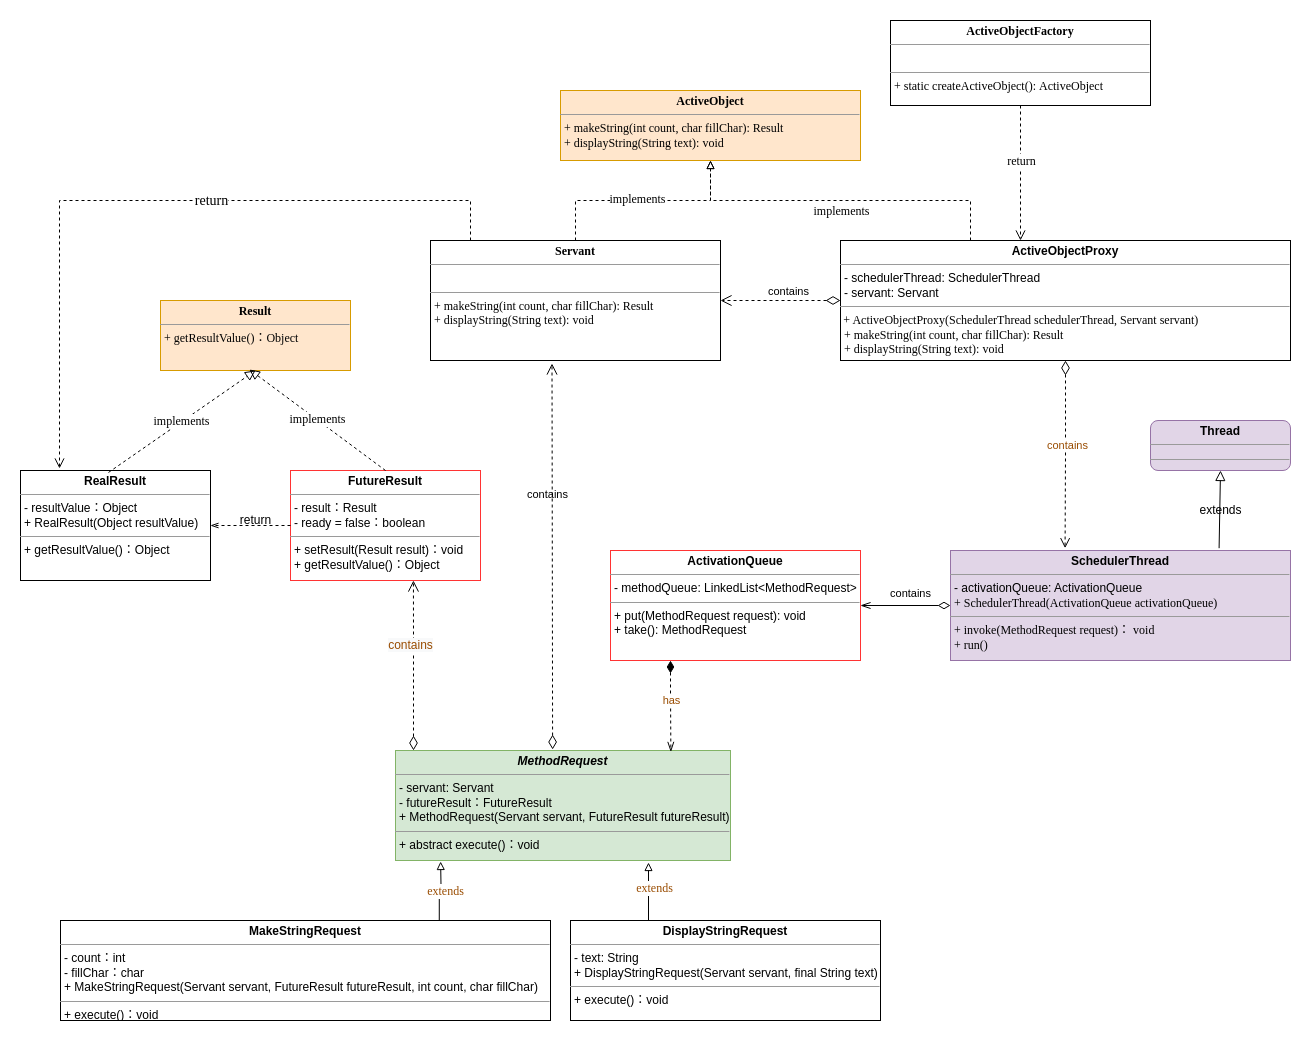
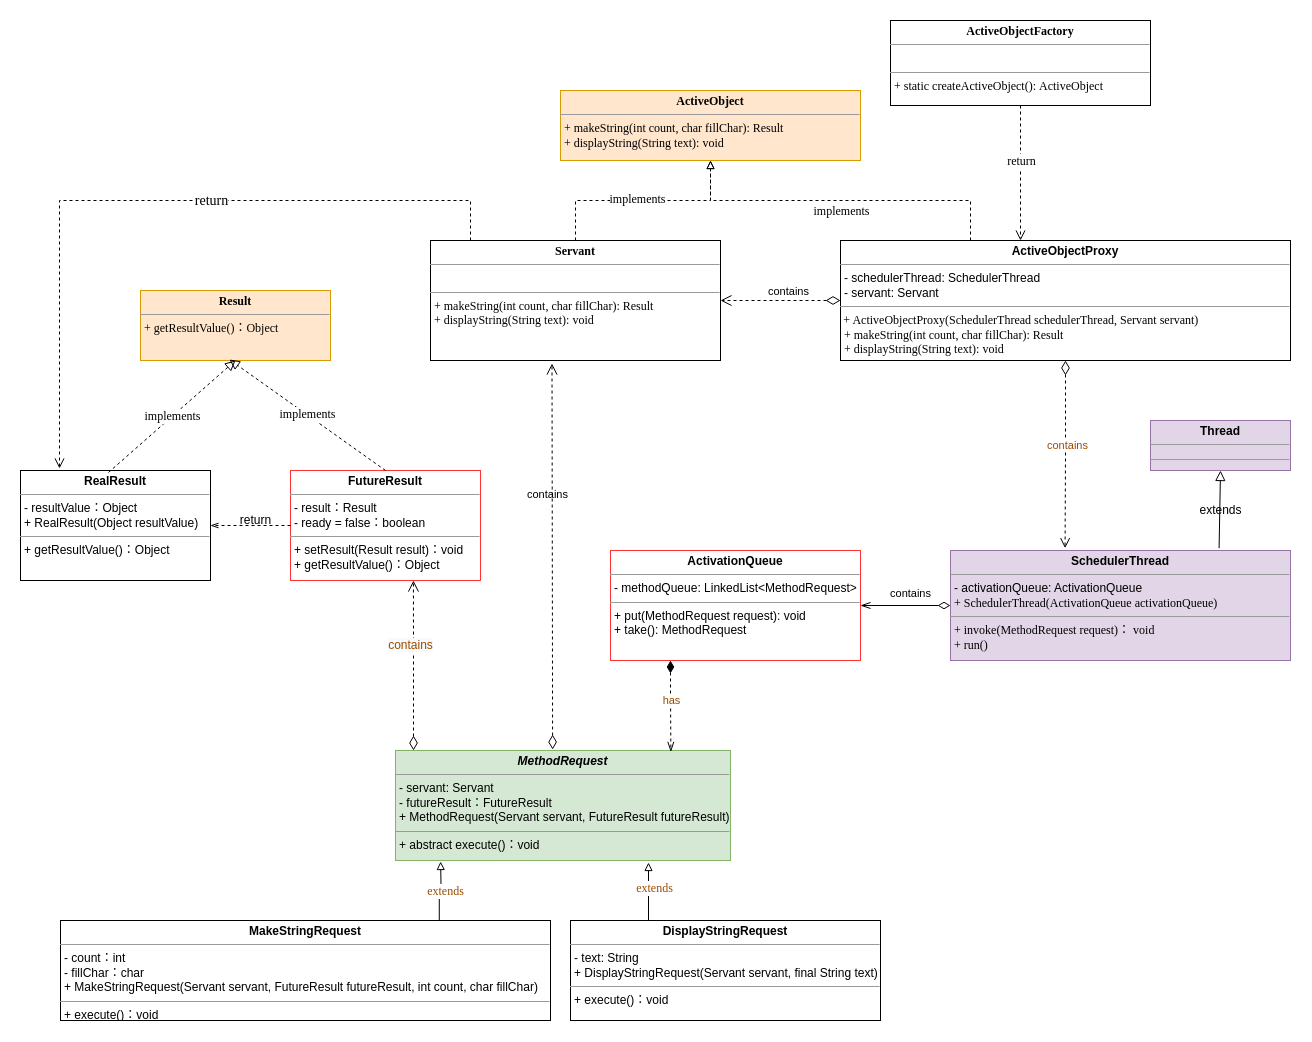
(256, 336) -> (236, 326)
(1221, 446) -> (1221, 446)
